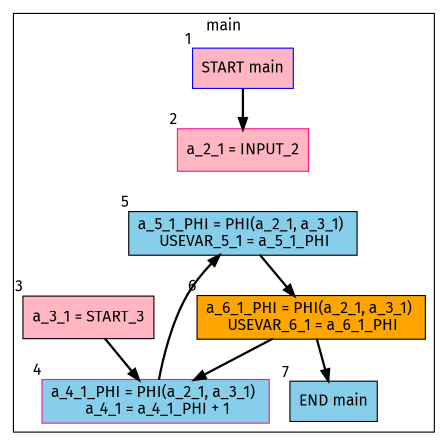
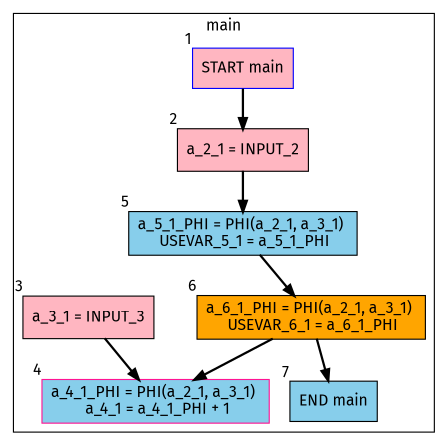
(243, 150) -> (243, 150)
(88, 317) -> (88, 317)
(176, 318) -> (243, 186)
